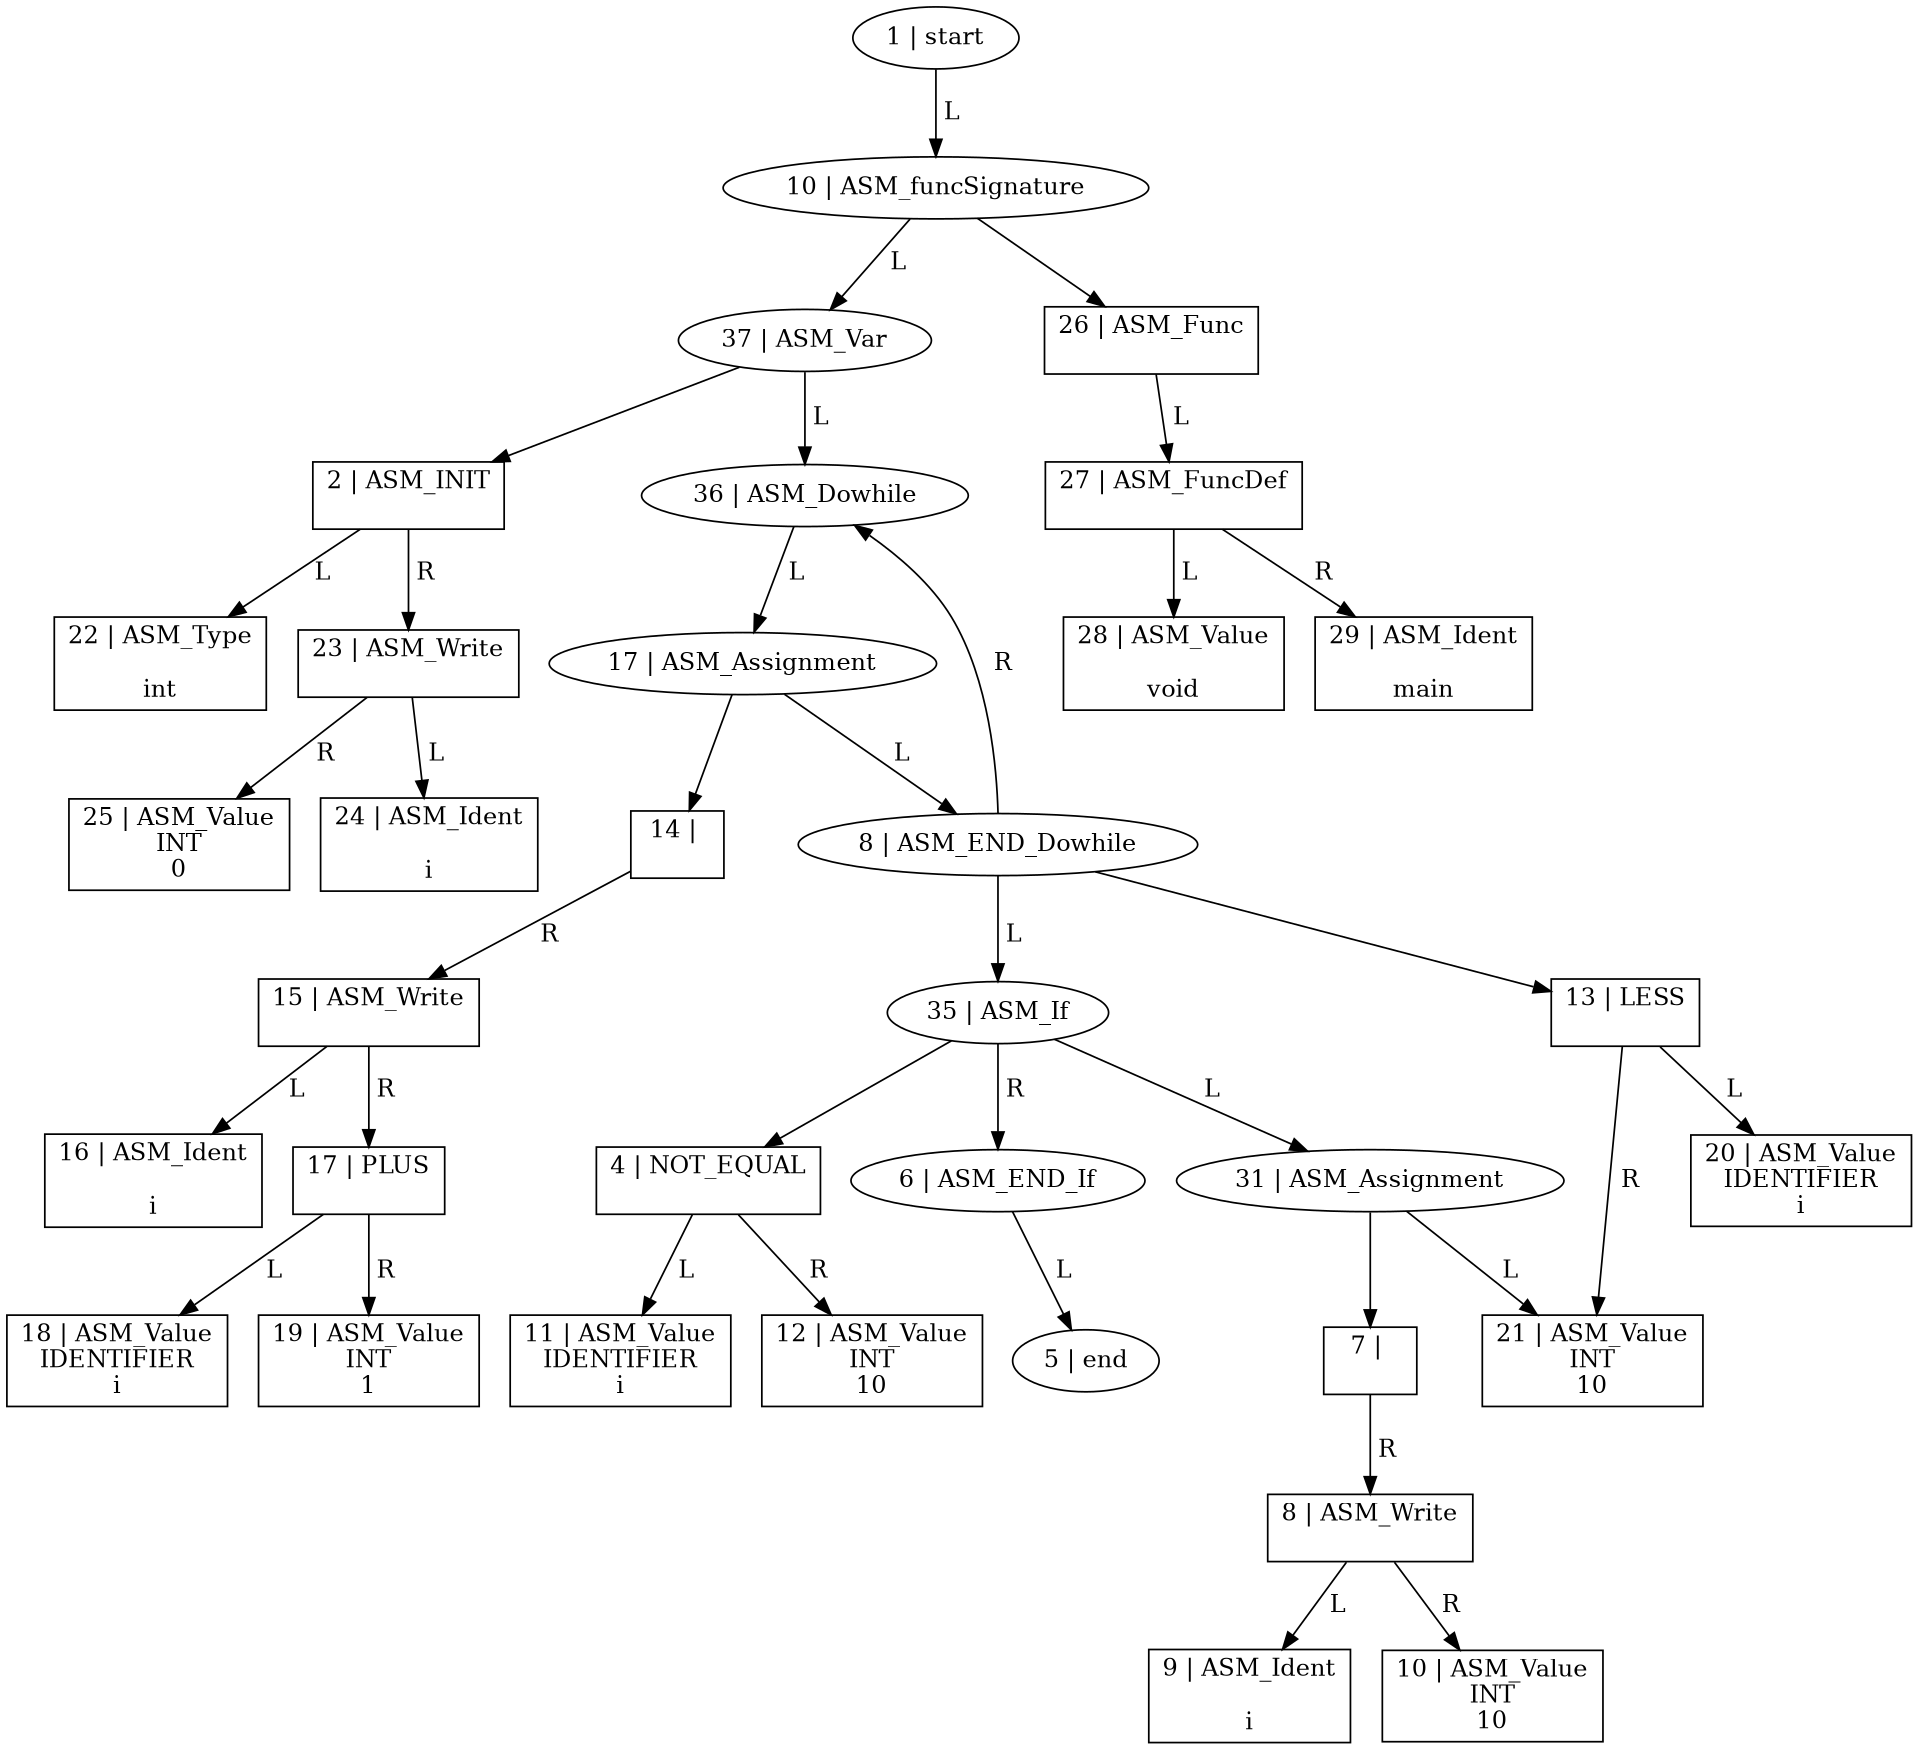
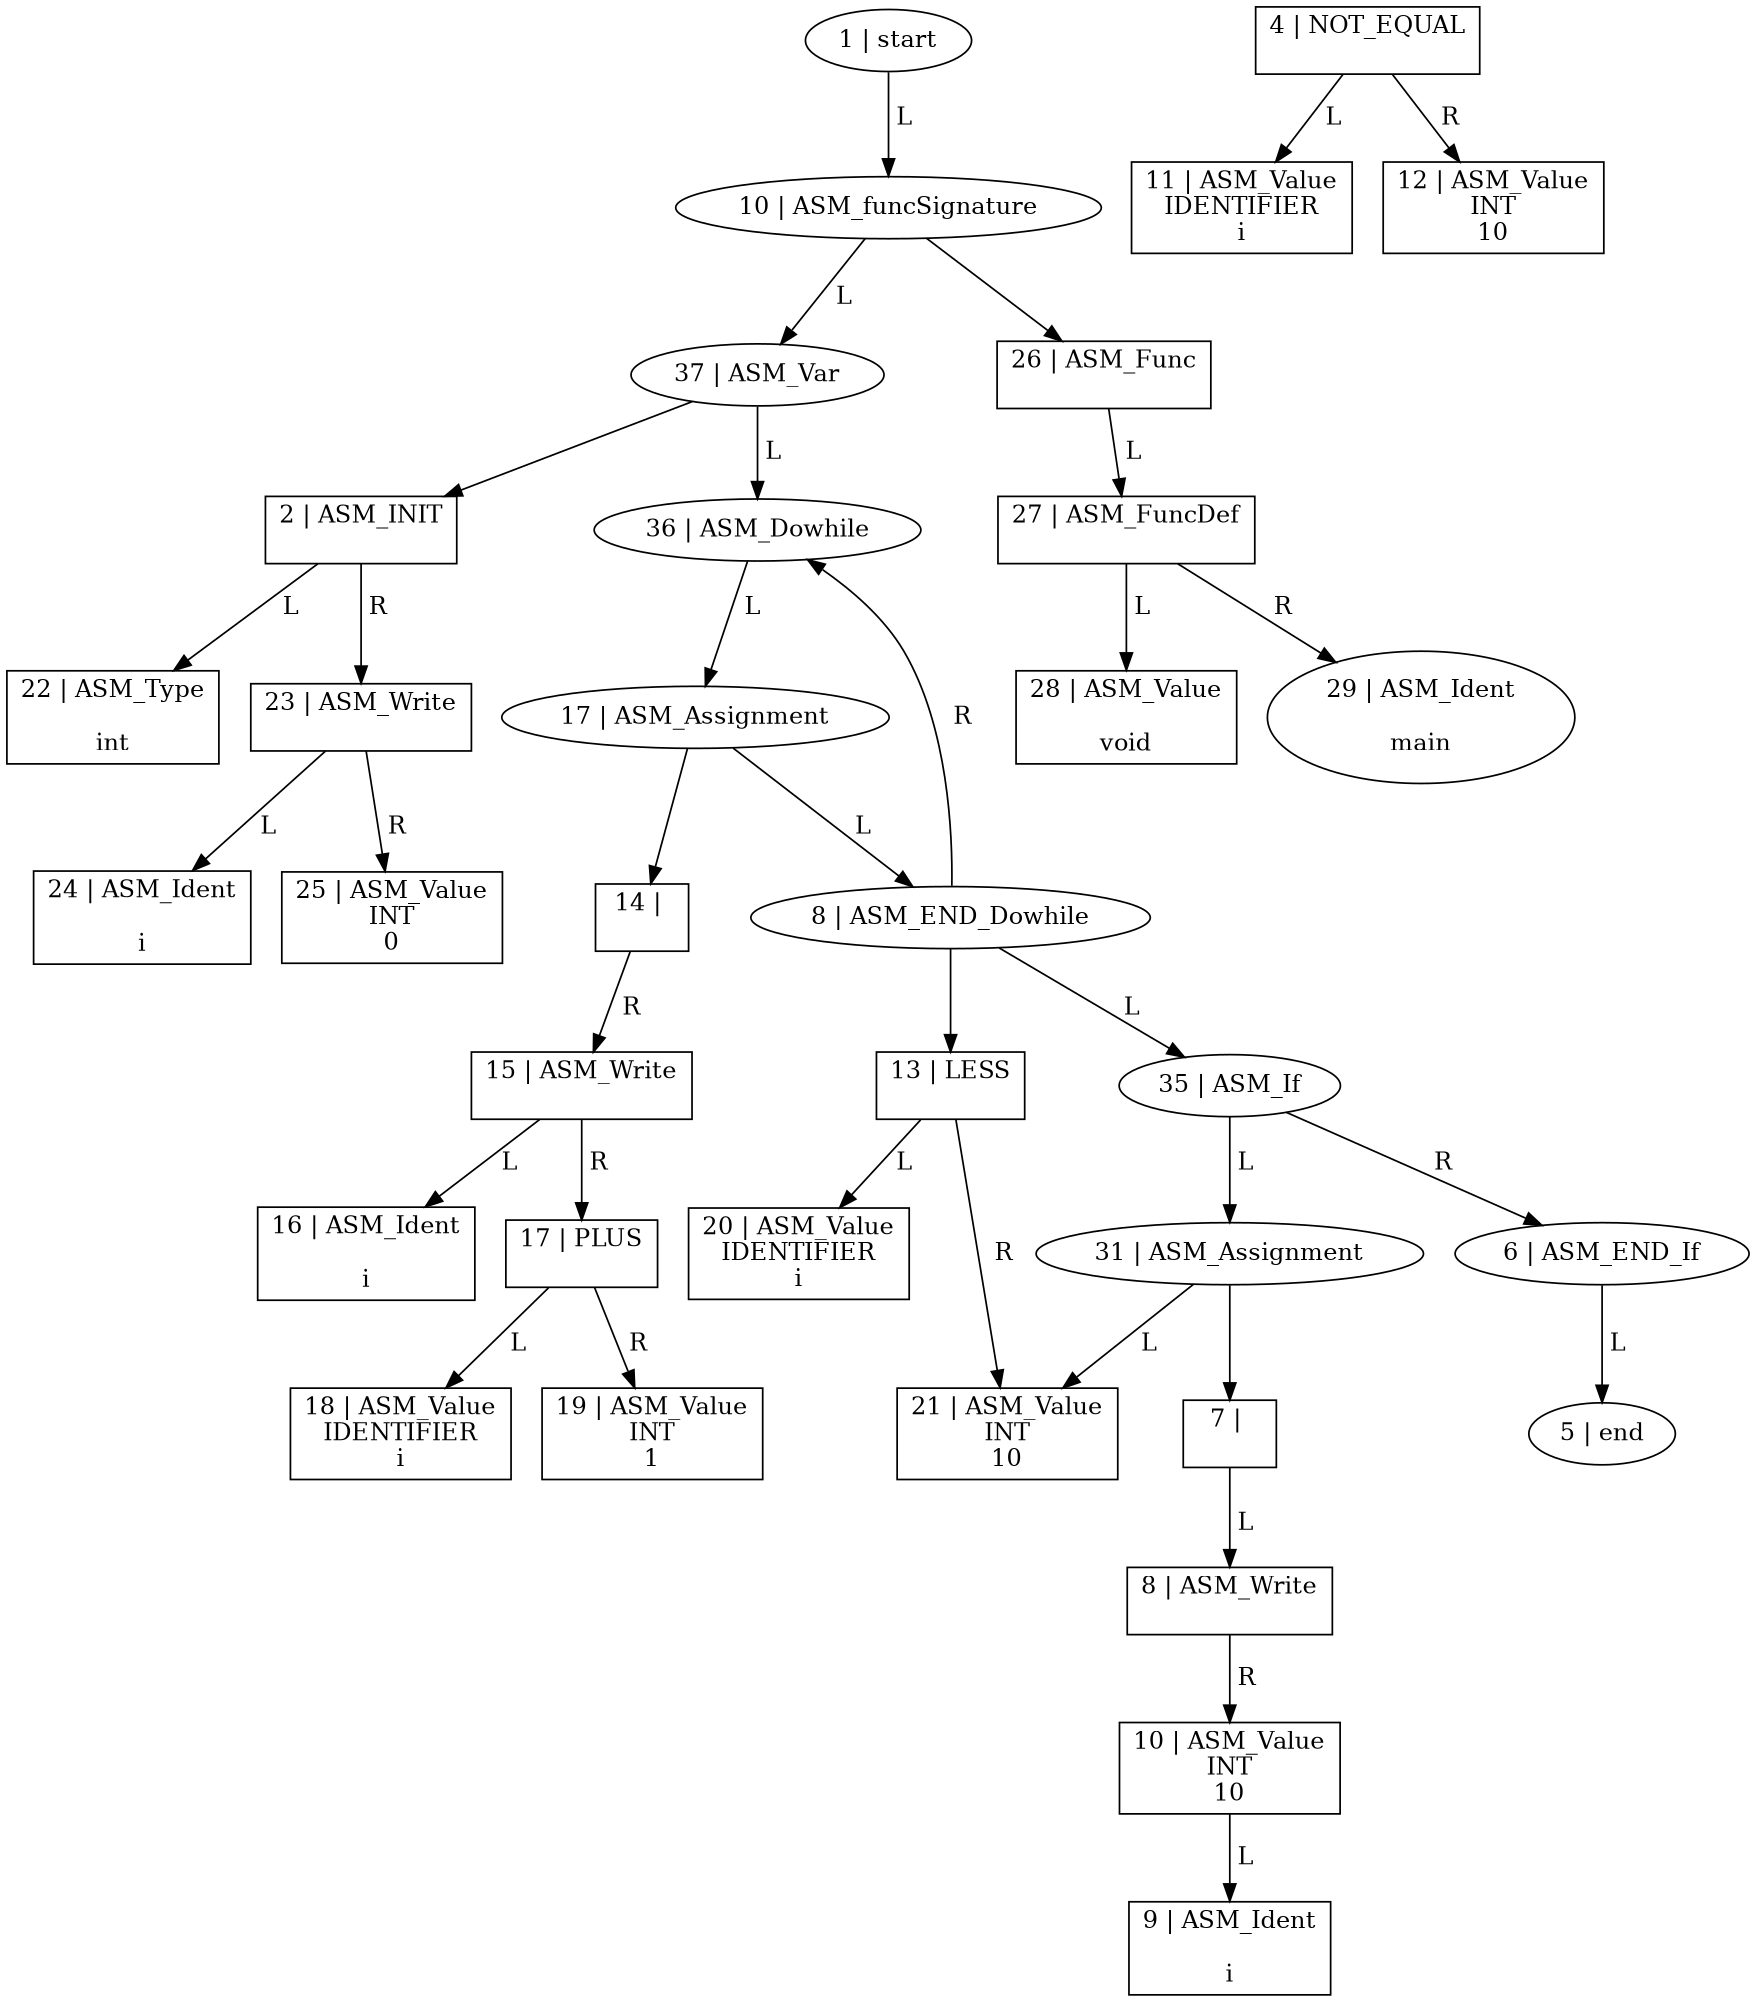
(1424, 664) -> (1421, 717)
(866, 1090) -> none
(1388, 1450) -> (1246, 1523)
(1320, 1599) -> (1230, 1849)
